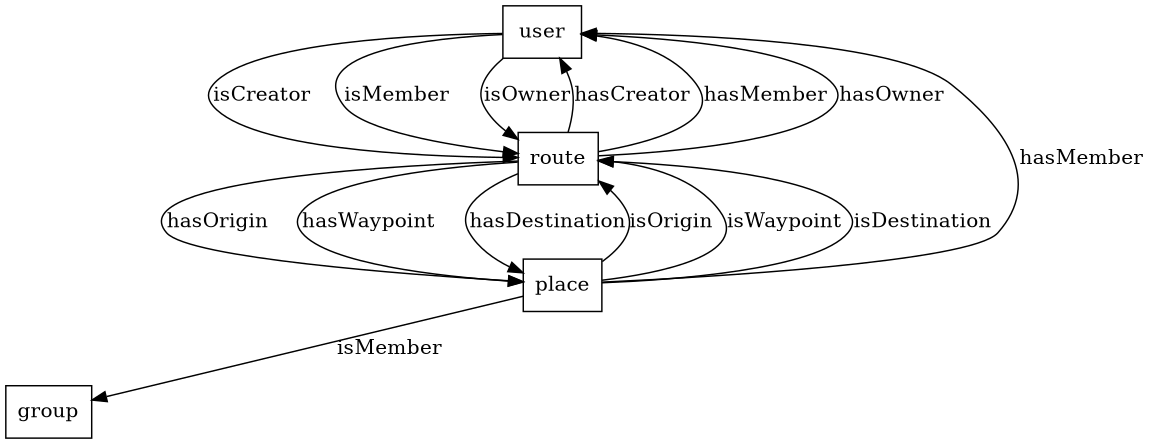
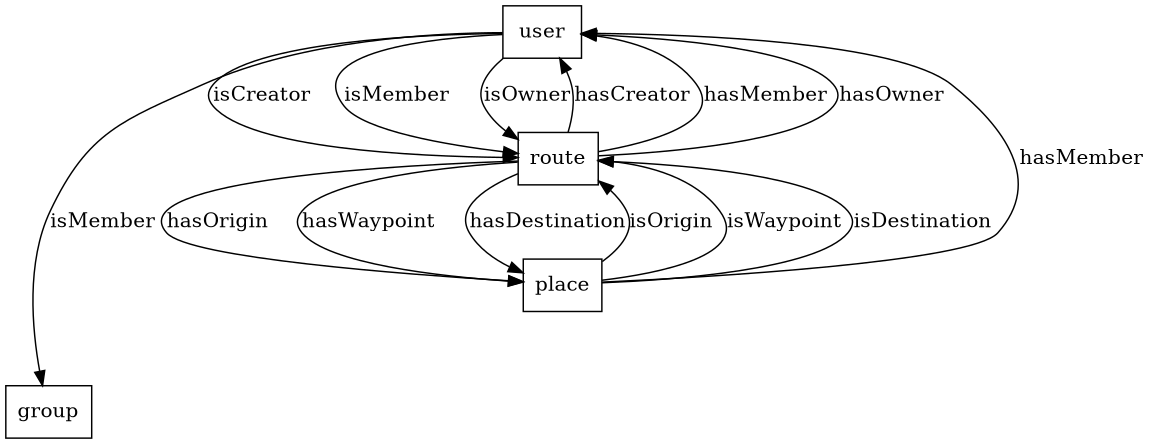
(315, 346) -> (175, 97)
